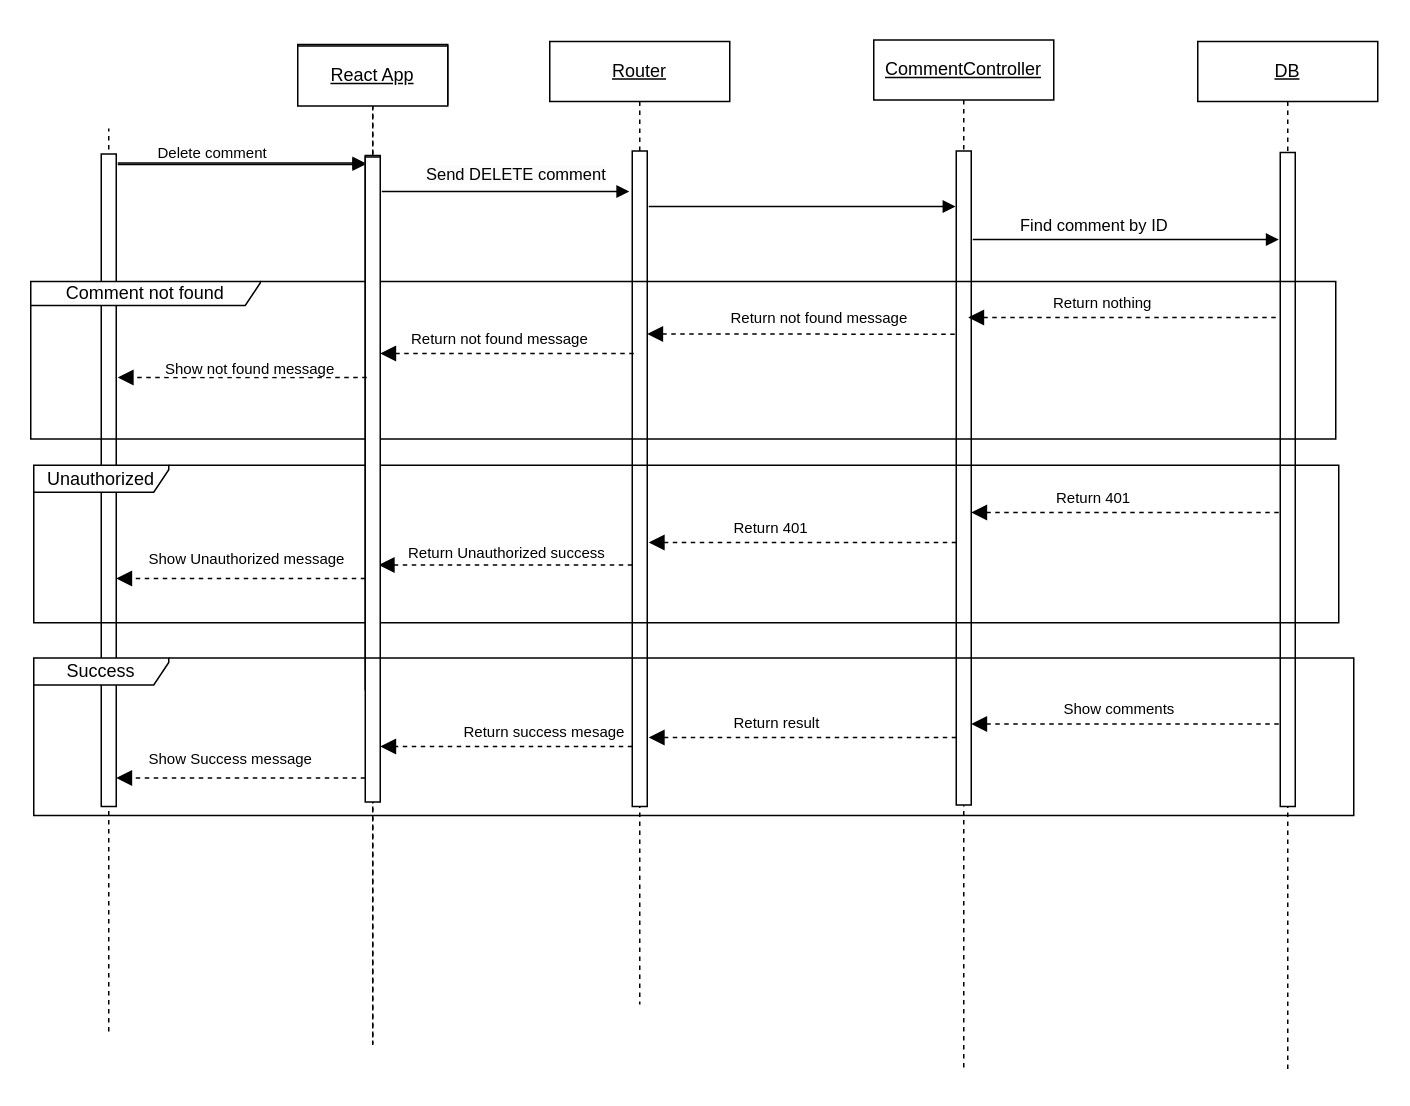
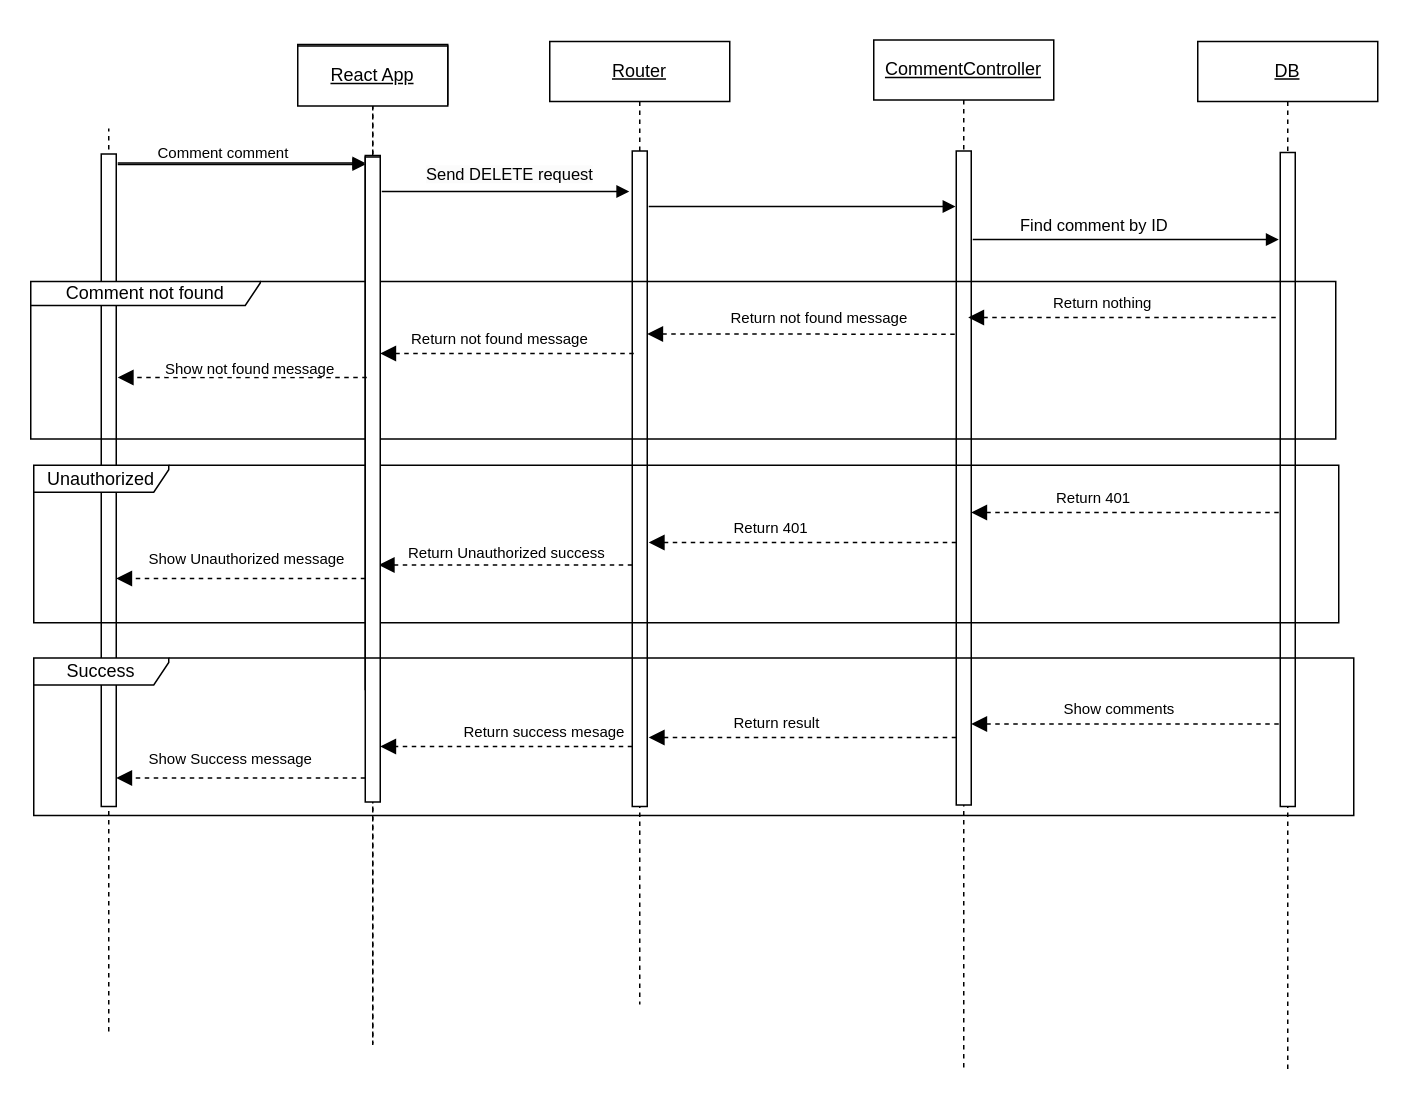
(224, 153) -> (232, 153)
(518, 175) -> (518, 175)
